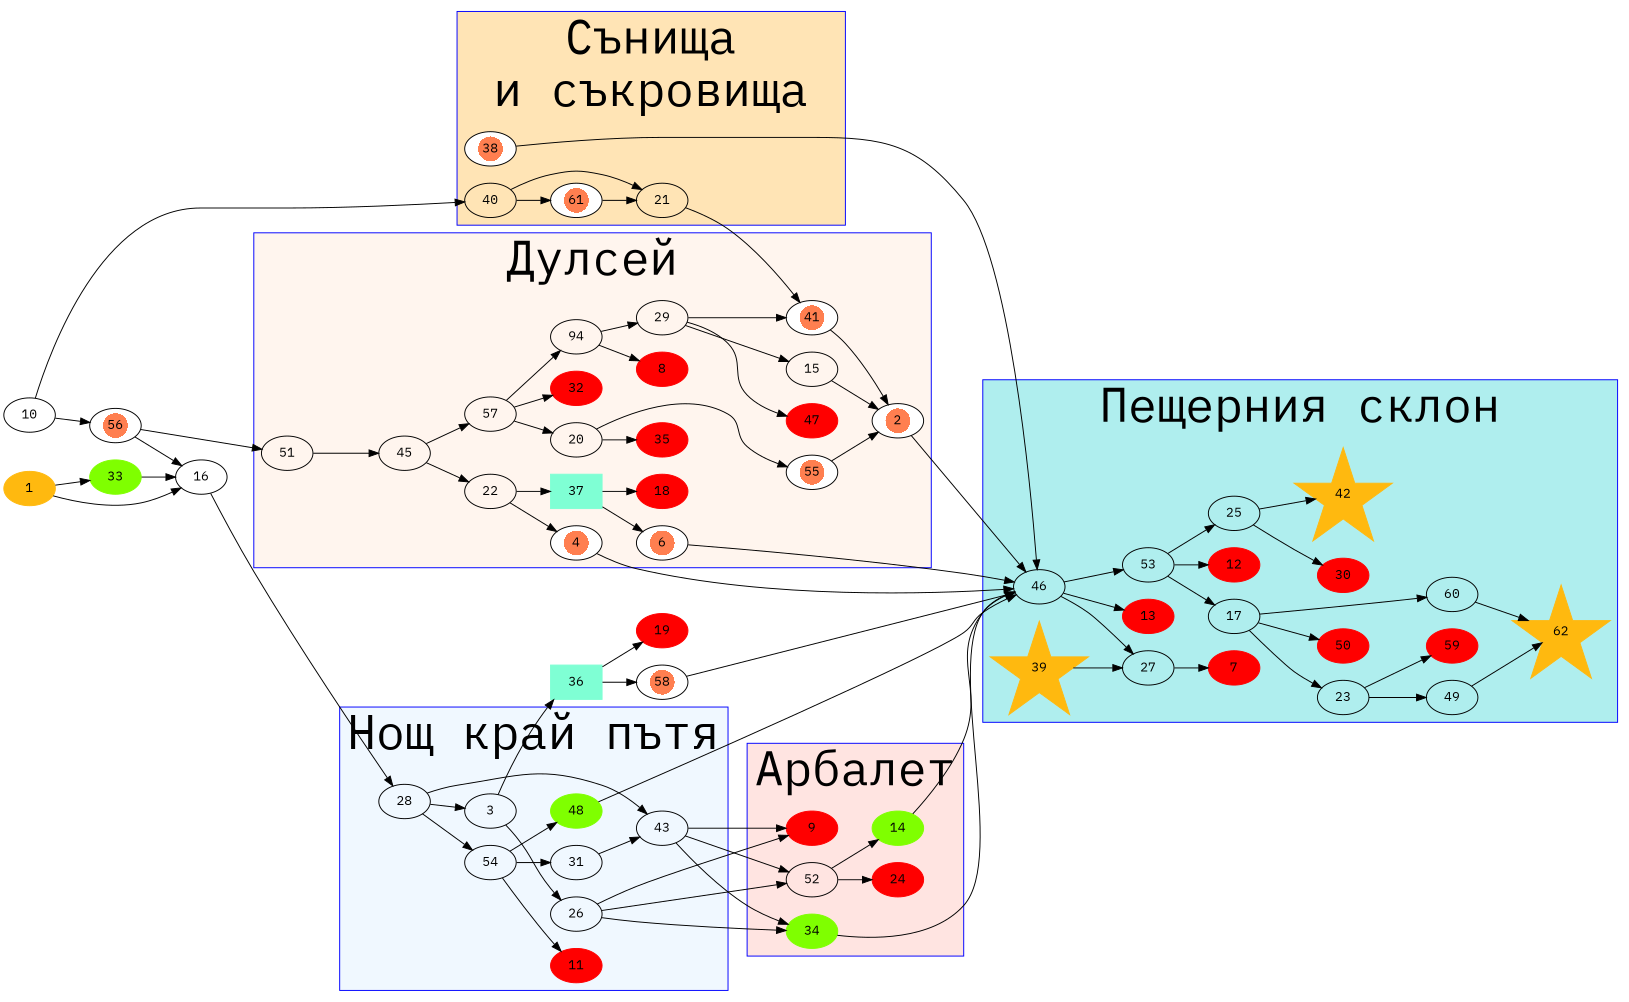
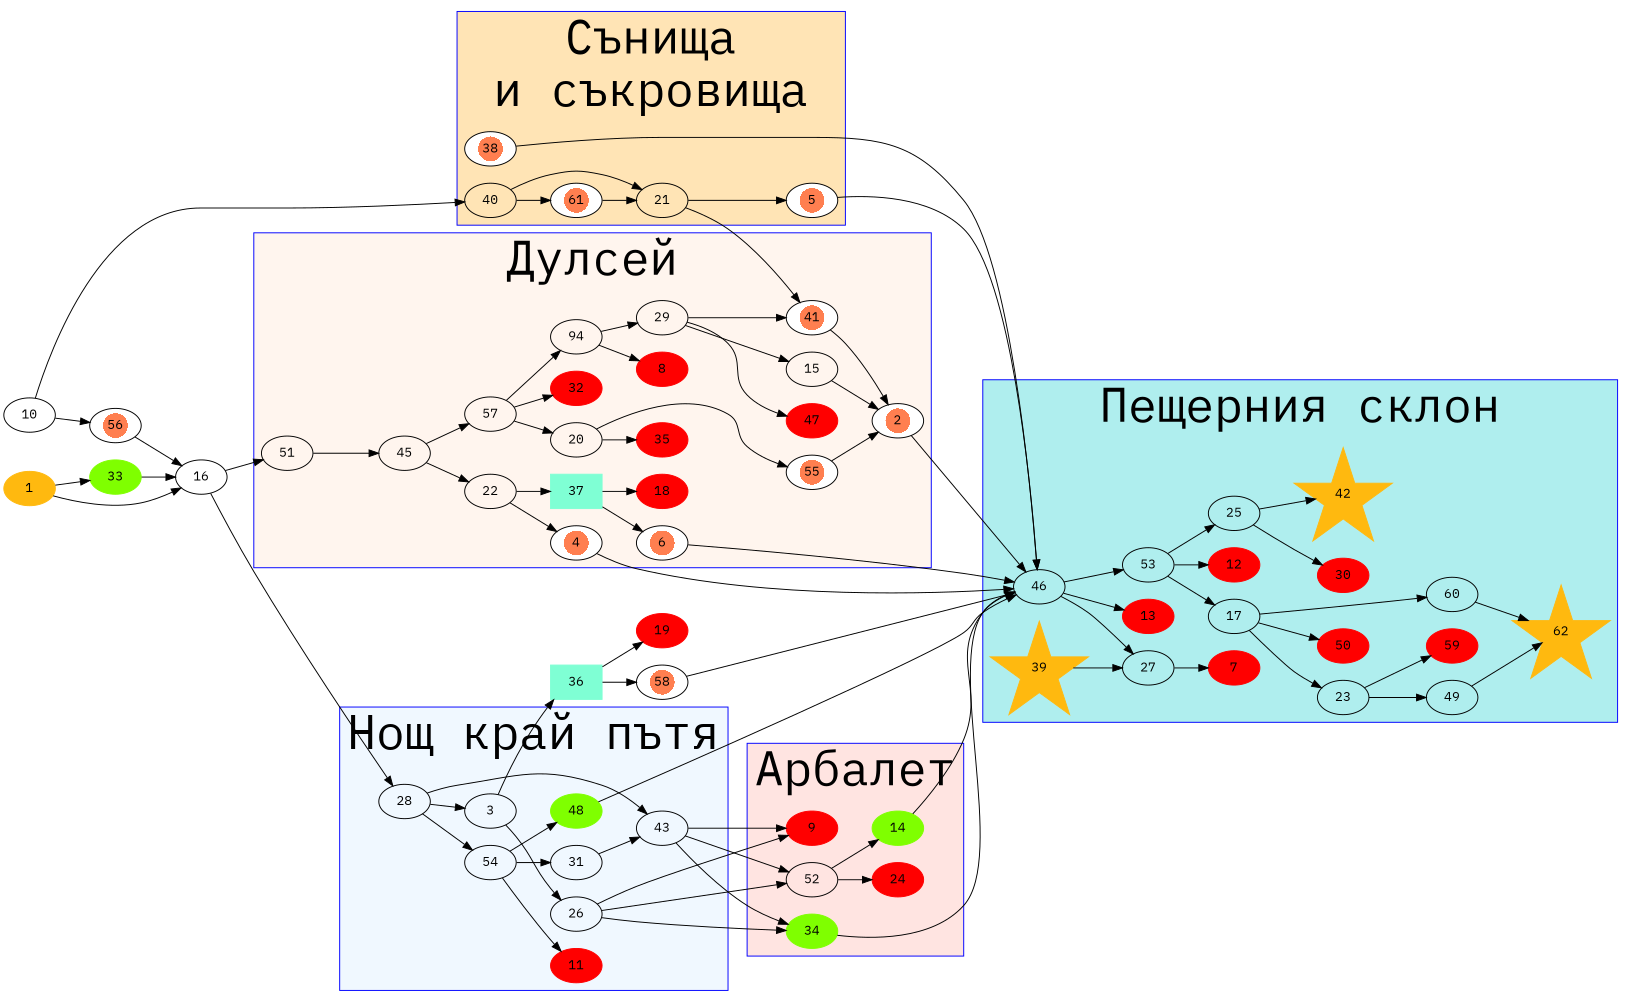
none -> (812, 200)
(197, 439) -> (240, 466)
